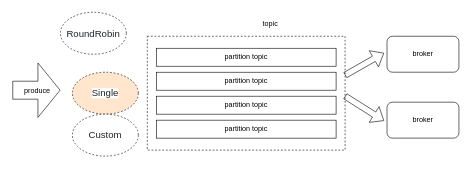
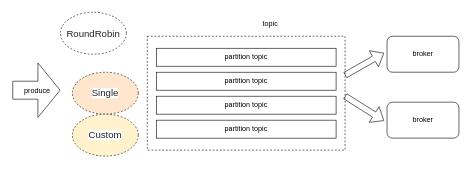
(105, 135) -> (105, 135)
